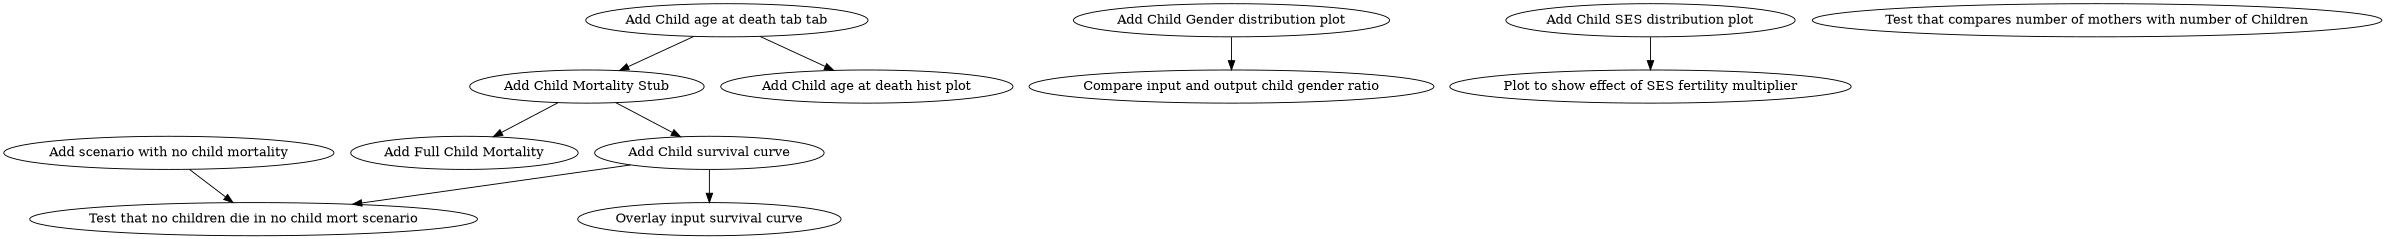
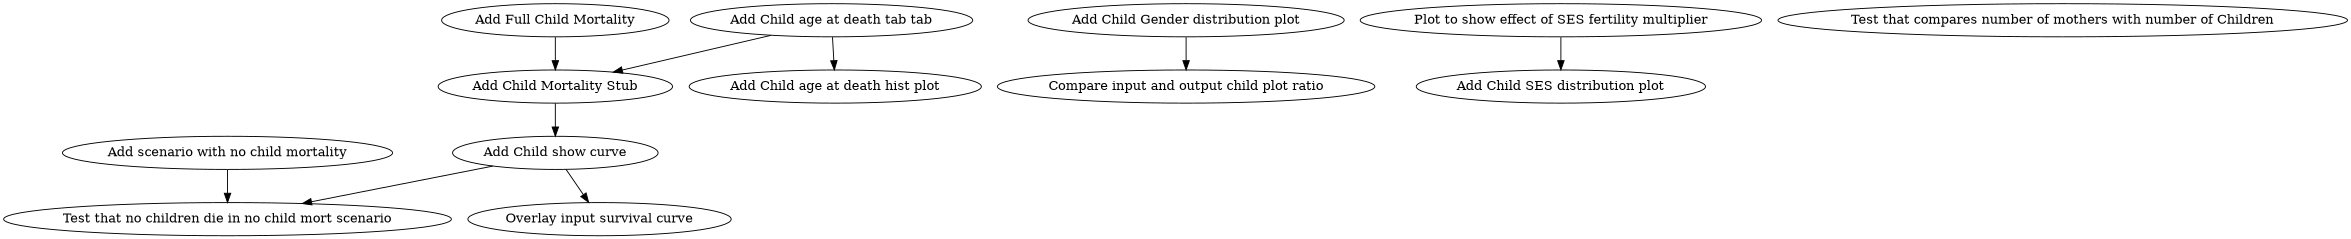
(1651, 49) -> (1561, 49)
(1232, 87) -> (1186, 87)
(530, 118) -> (555, 49)
(709, 153) -> (555, 153)
